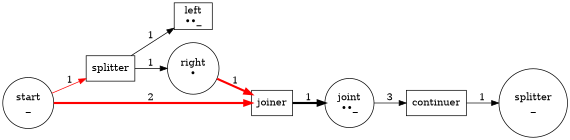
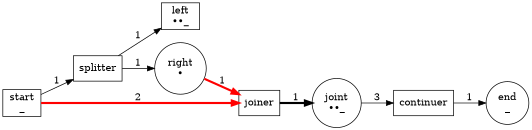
(66, 87) -> (54, 88)
(28, 103) -> (22, 103)
(533, 103) -> (507, 103)
